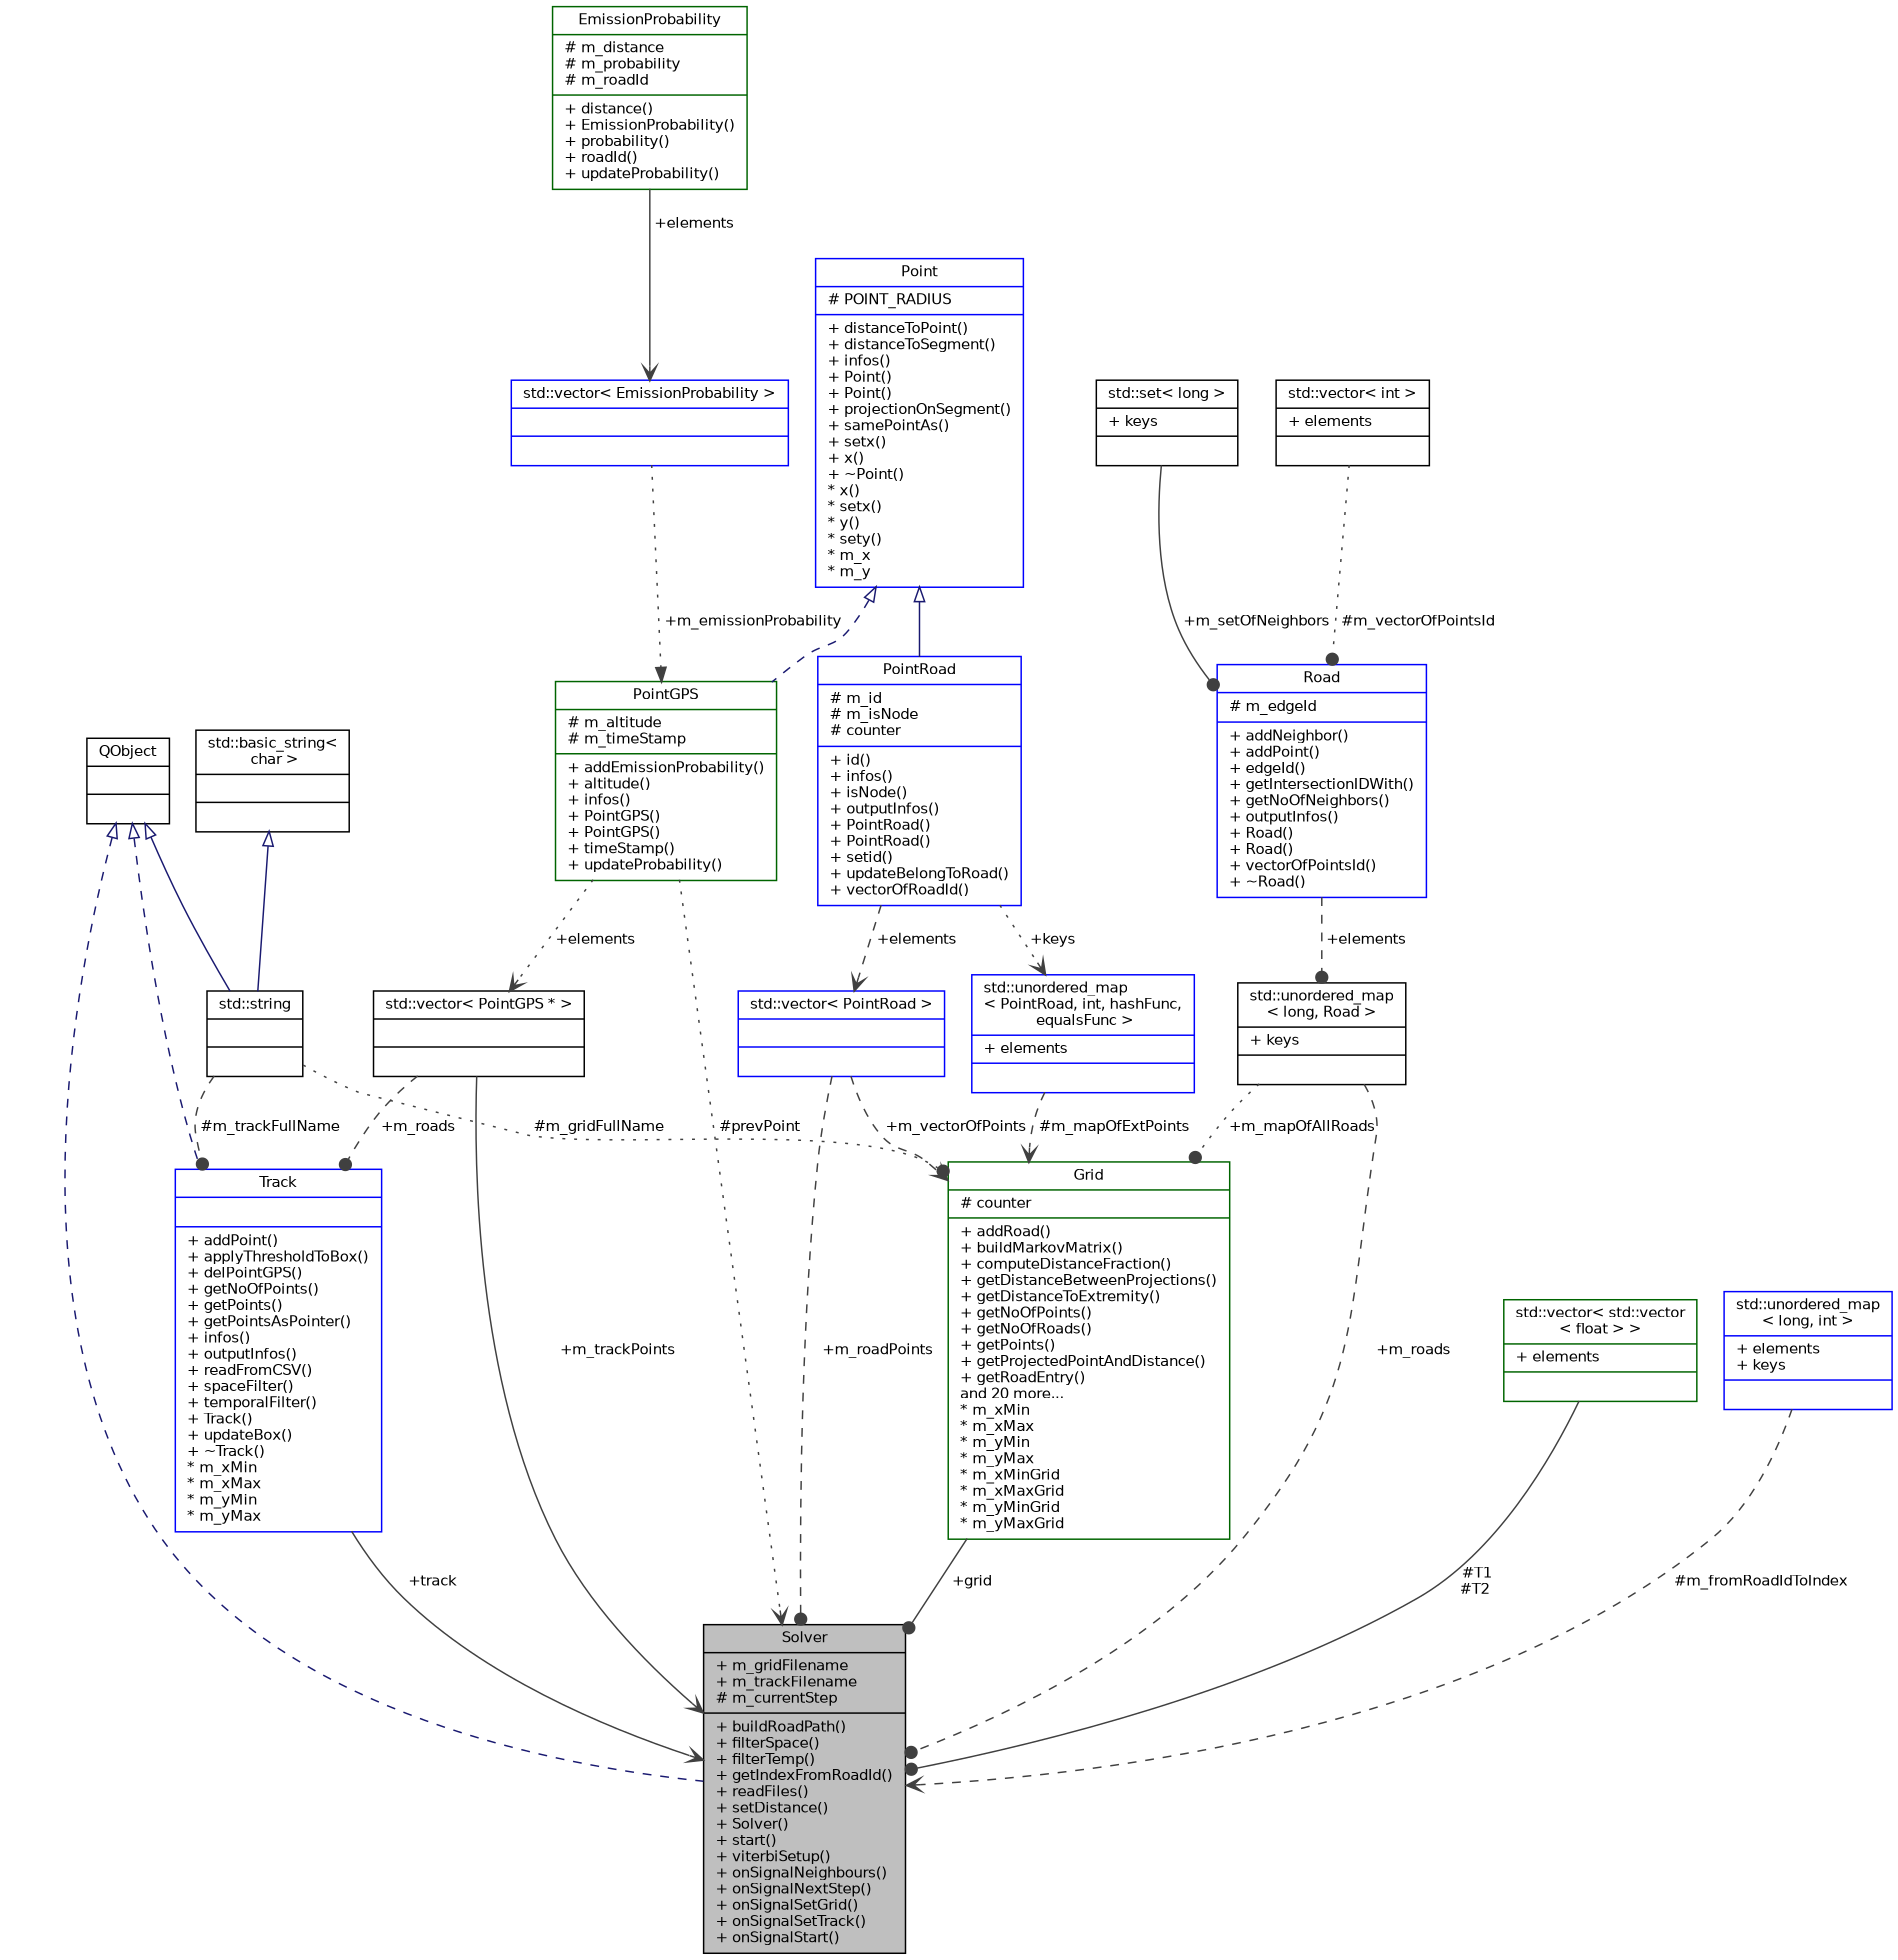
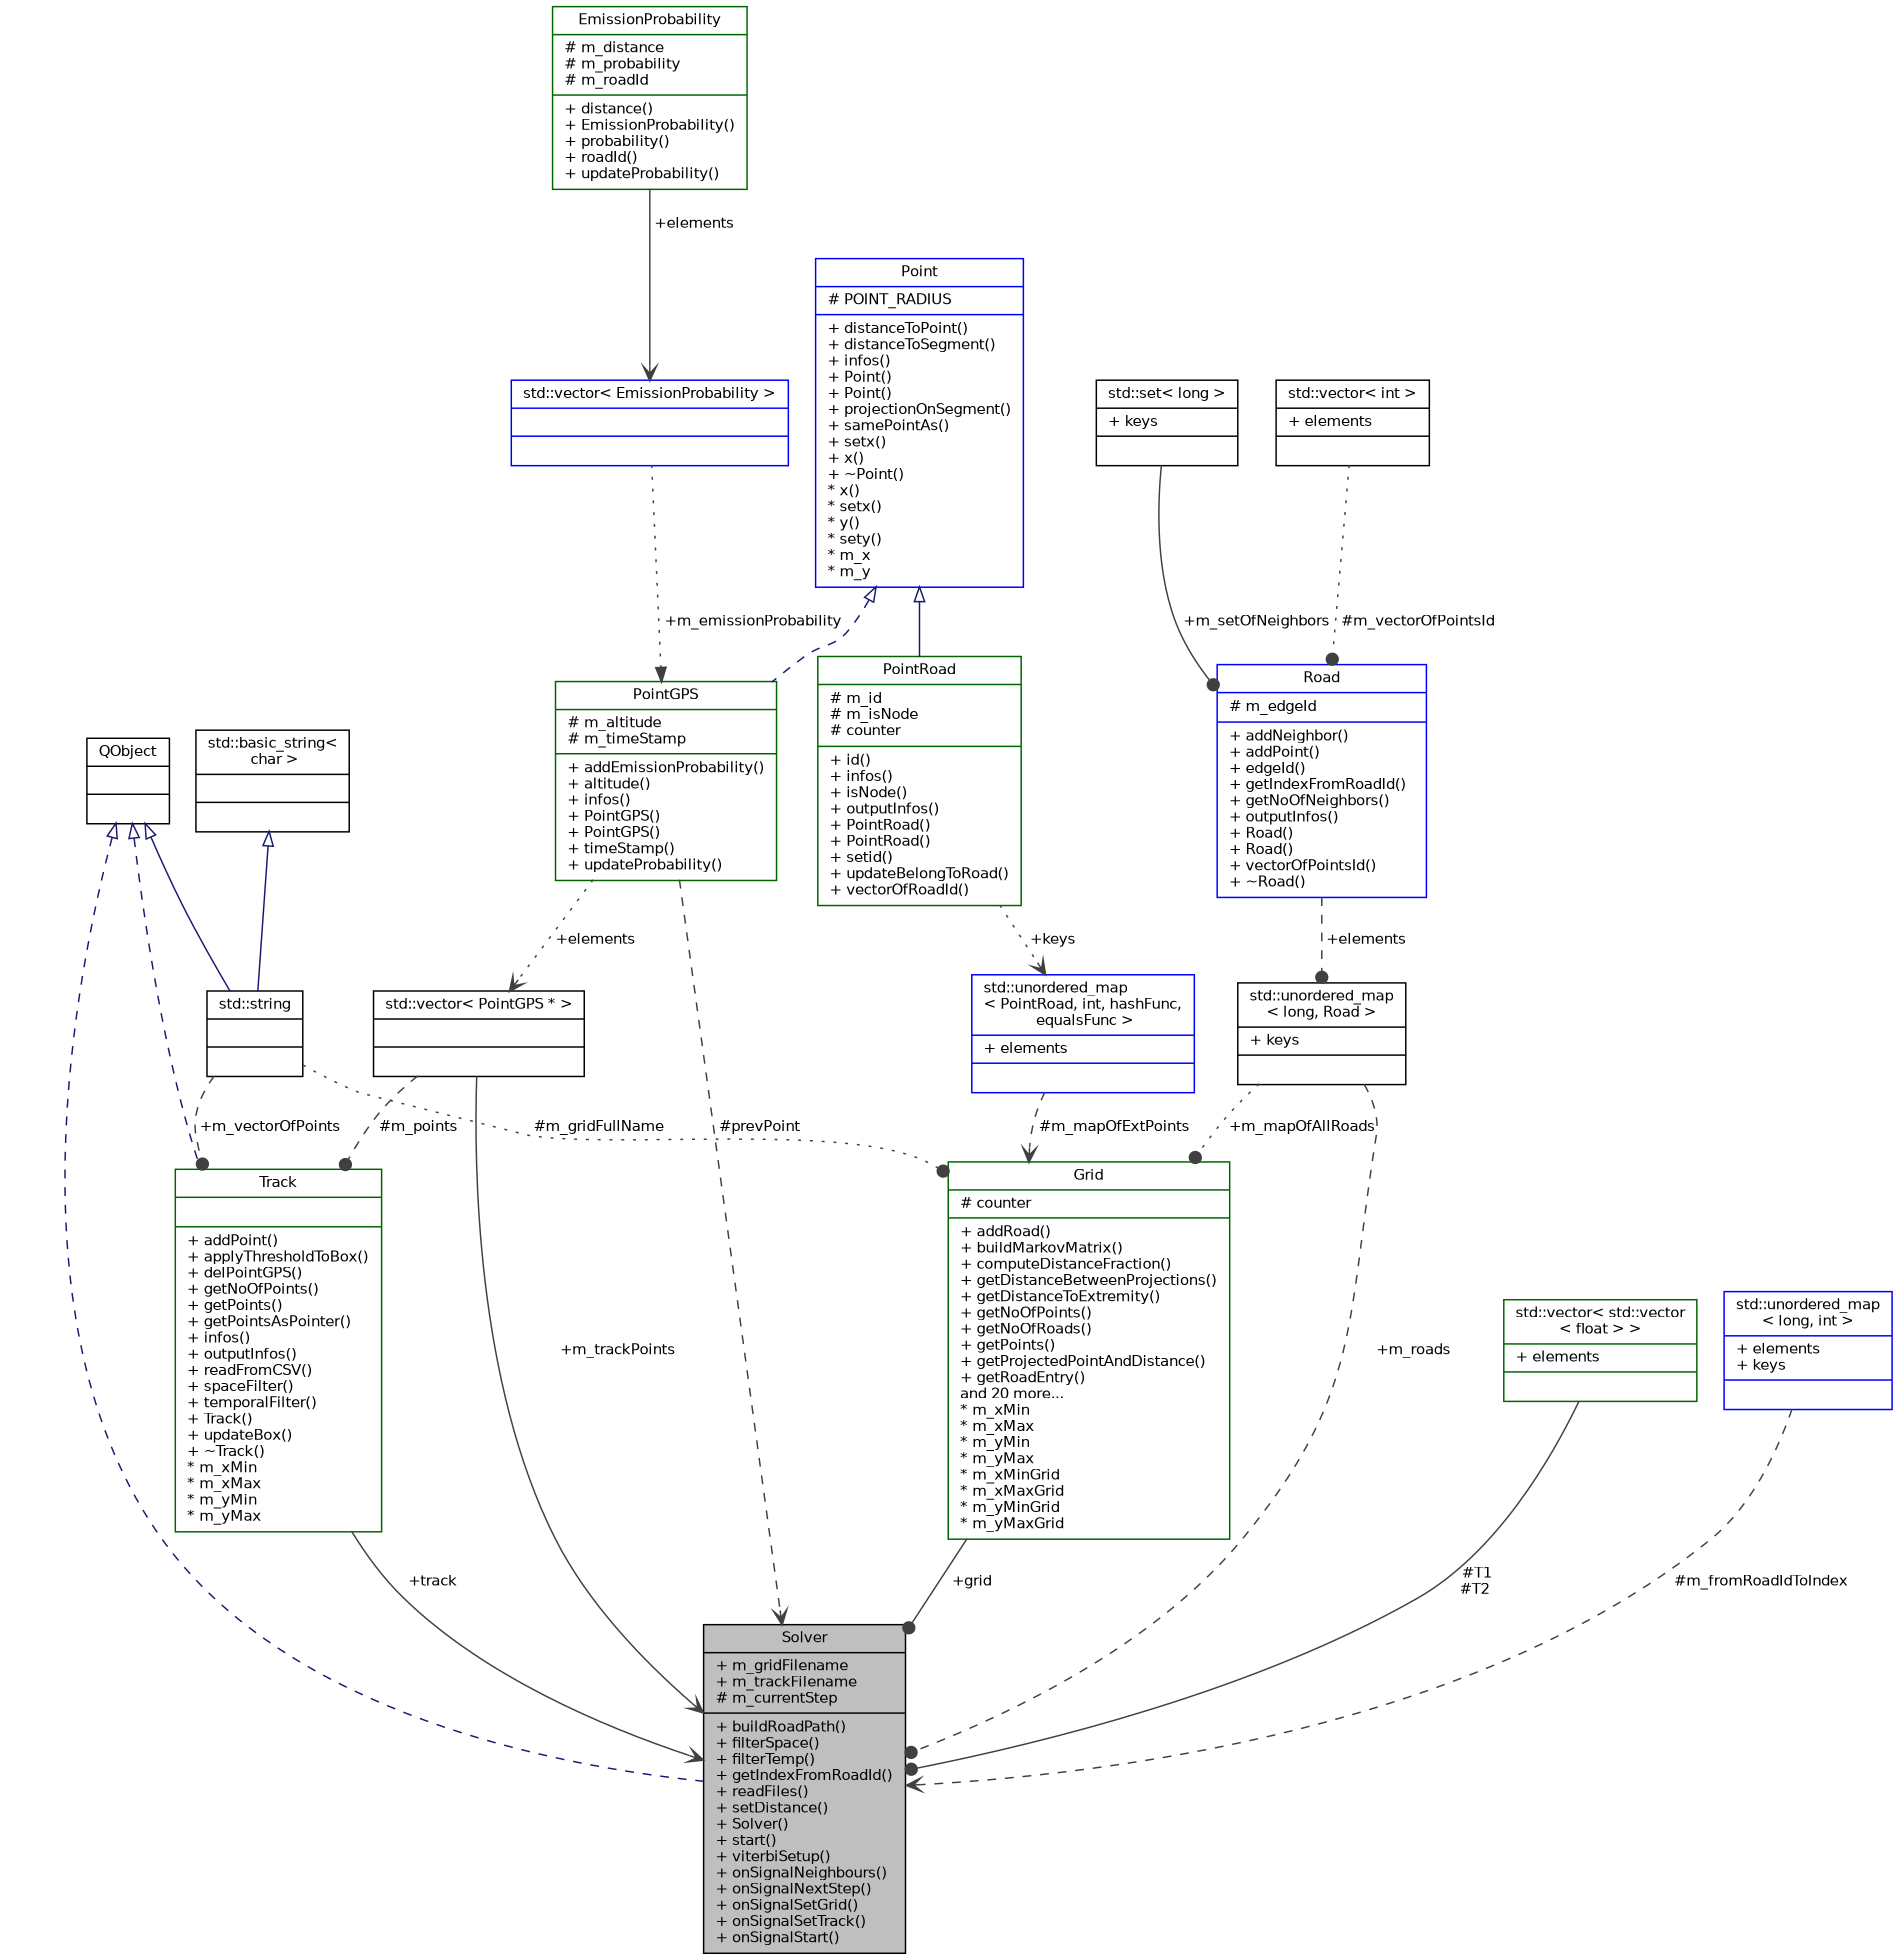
(919, 781) -> (919, 781)
(1322, 785) -> (1318, 785)
(841, 1034) -> none
(268, 1127) -> (268, 1127)
(416, 1127) -> (416, 1127)
(730, 1245) -> (730, 1245)
(278, 1351) -> (278, 1351)
